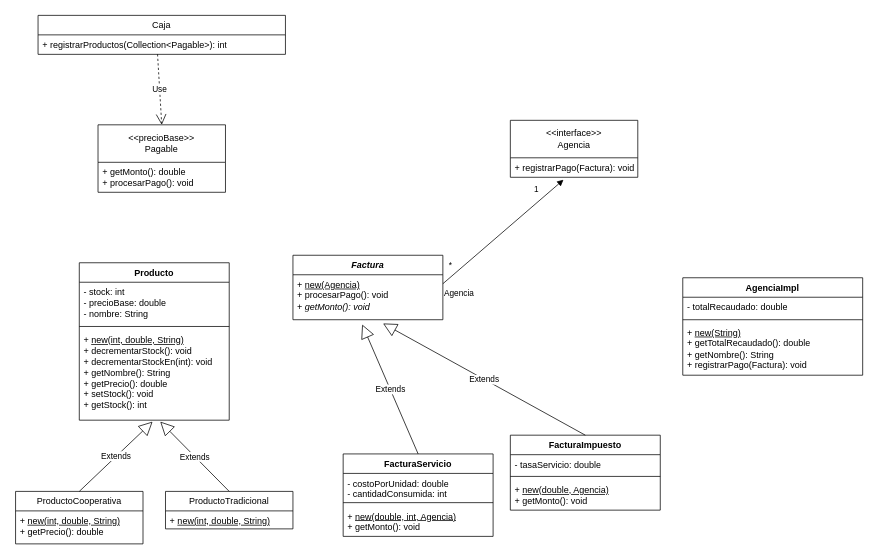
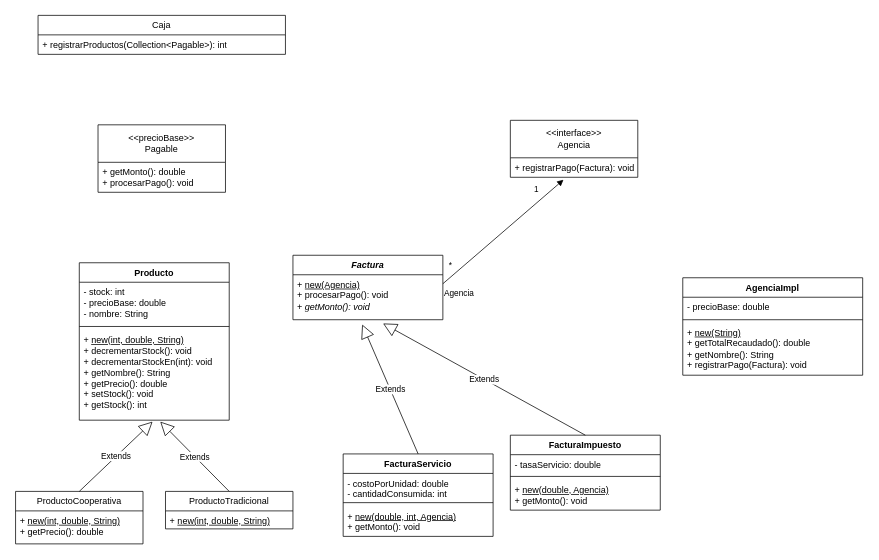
(159, 88) -> none
(742, 308) -> (732, 308)
